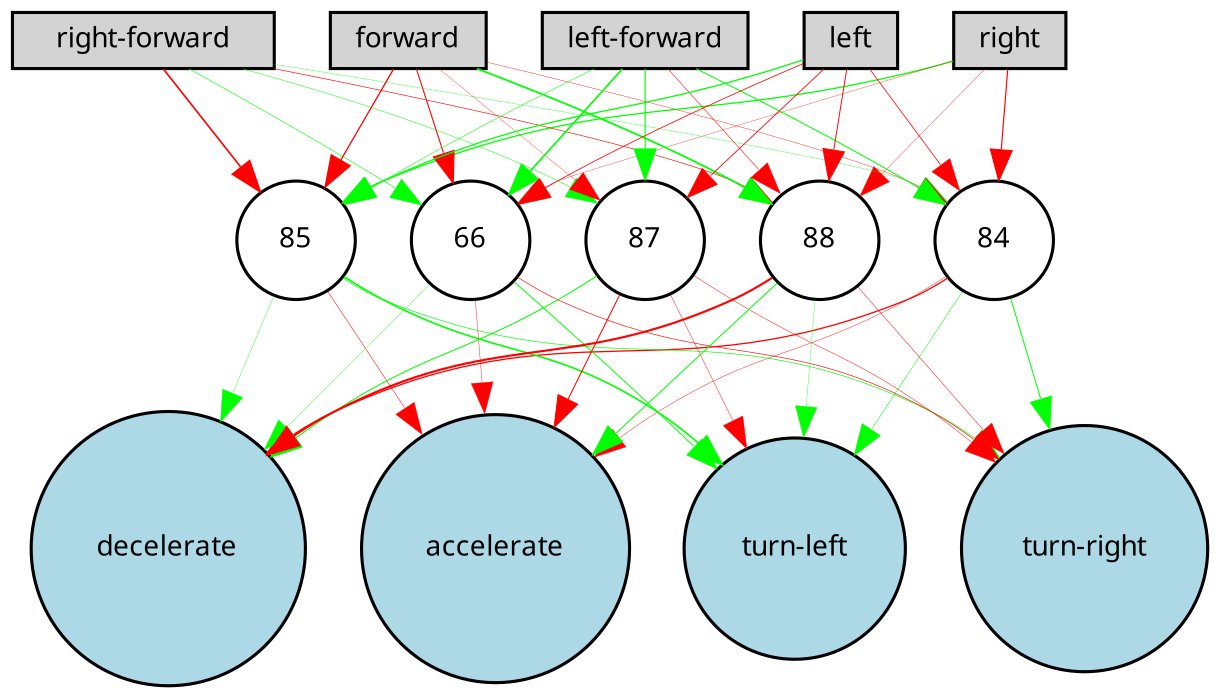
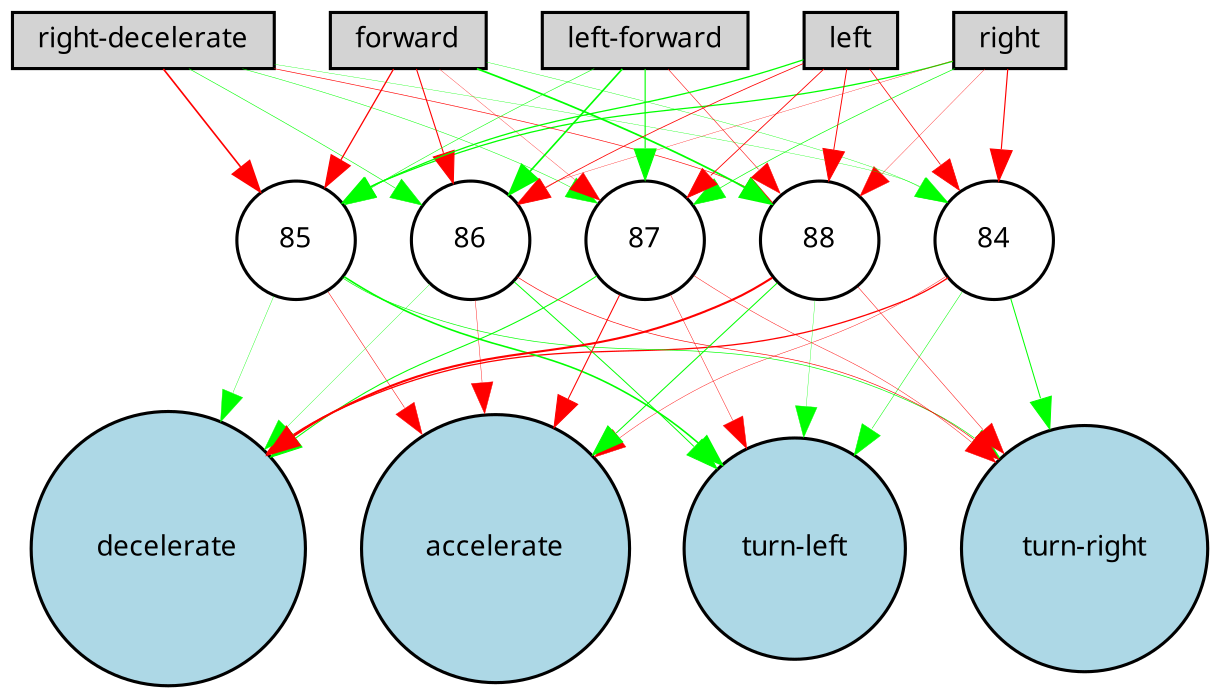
(143, 41) -> (143, 41)
none -> (860, 114)
(705, 117) -> (705, 117)
(809, 126) -> none
(471, 240) -> (471, 240)
